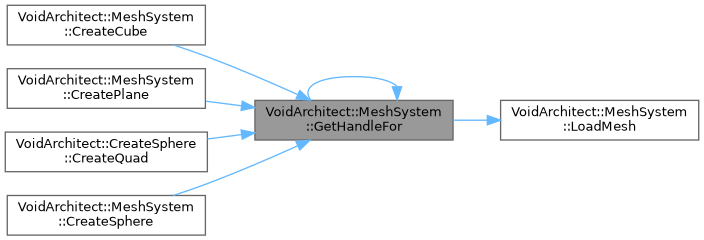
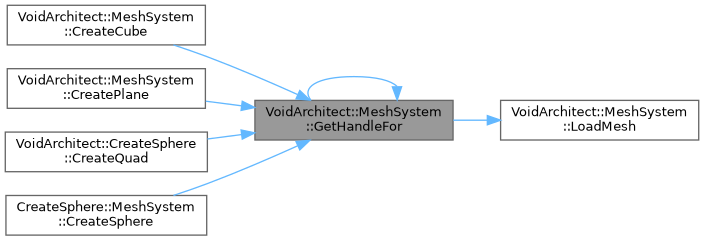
(106, 215) -> (106, 215)
